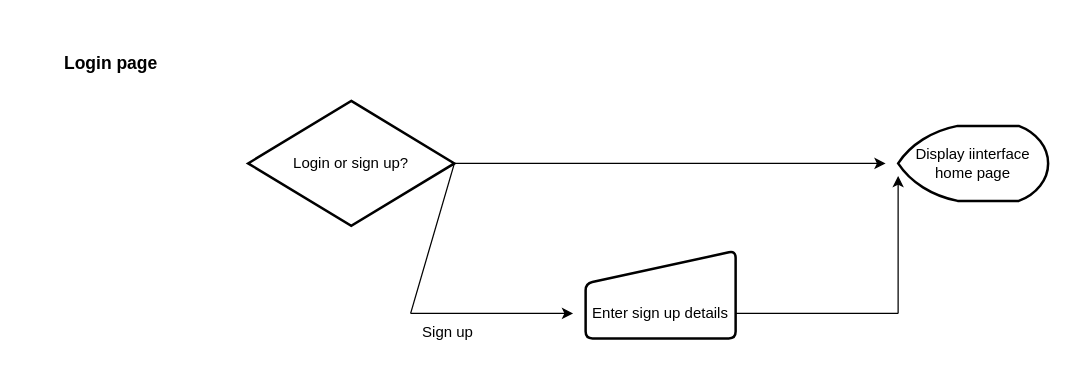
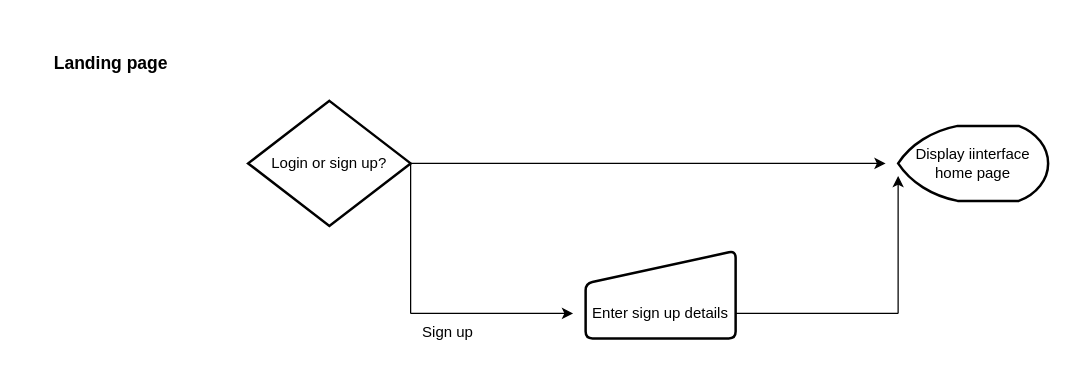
(111, 63) -> (111, 63)
(351, 163) -> (329, 163)
